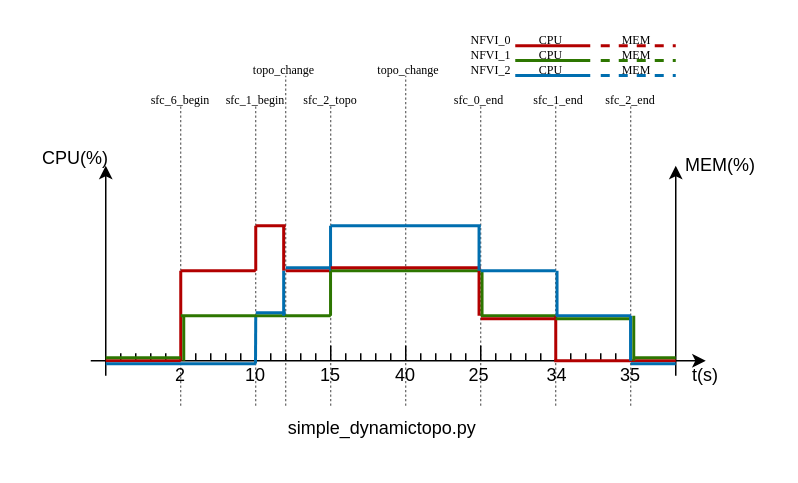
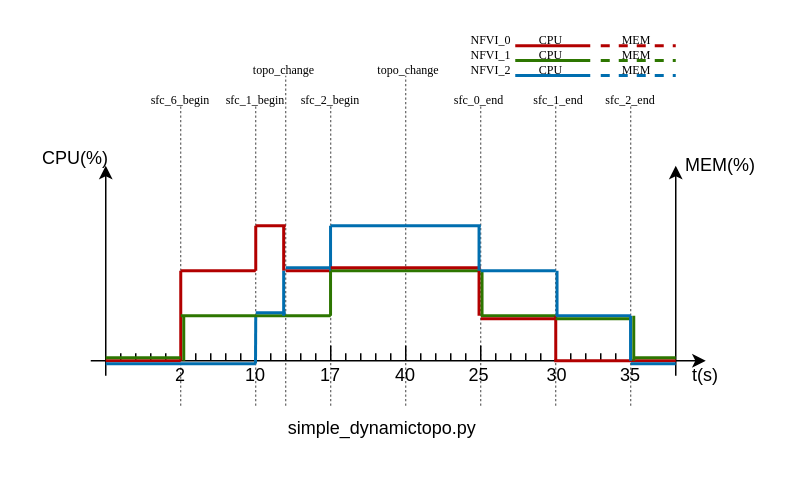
(331, 98) -> (331, 98)
(331, 376) -> (331, 376)
(557, 376) -> (557, 376)
